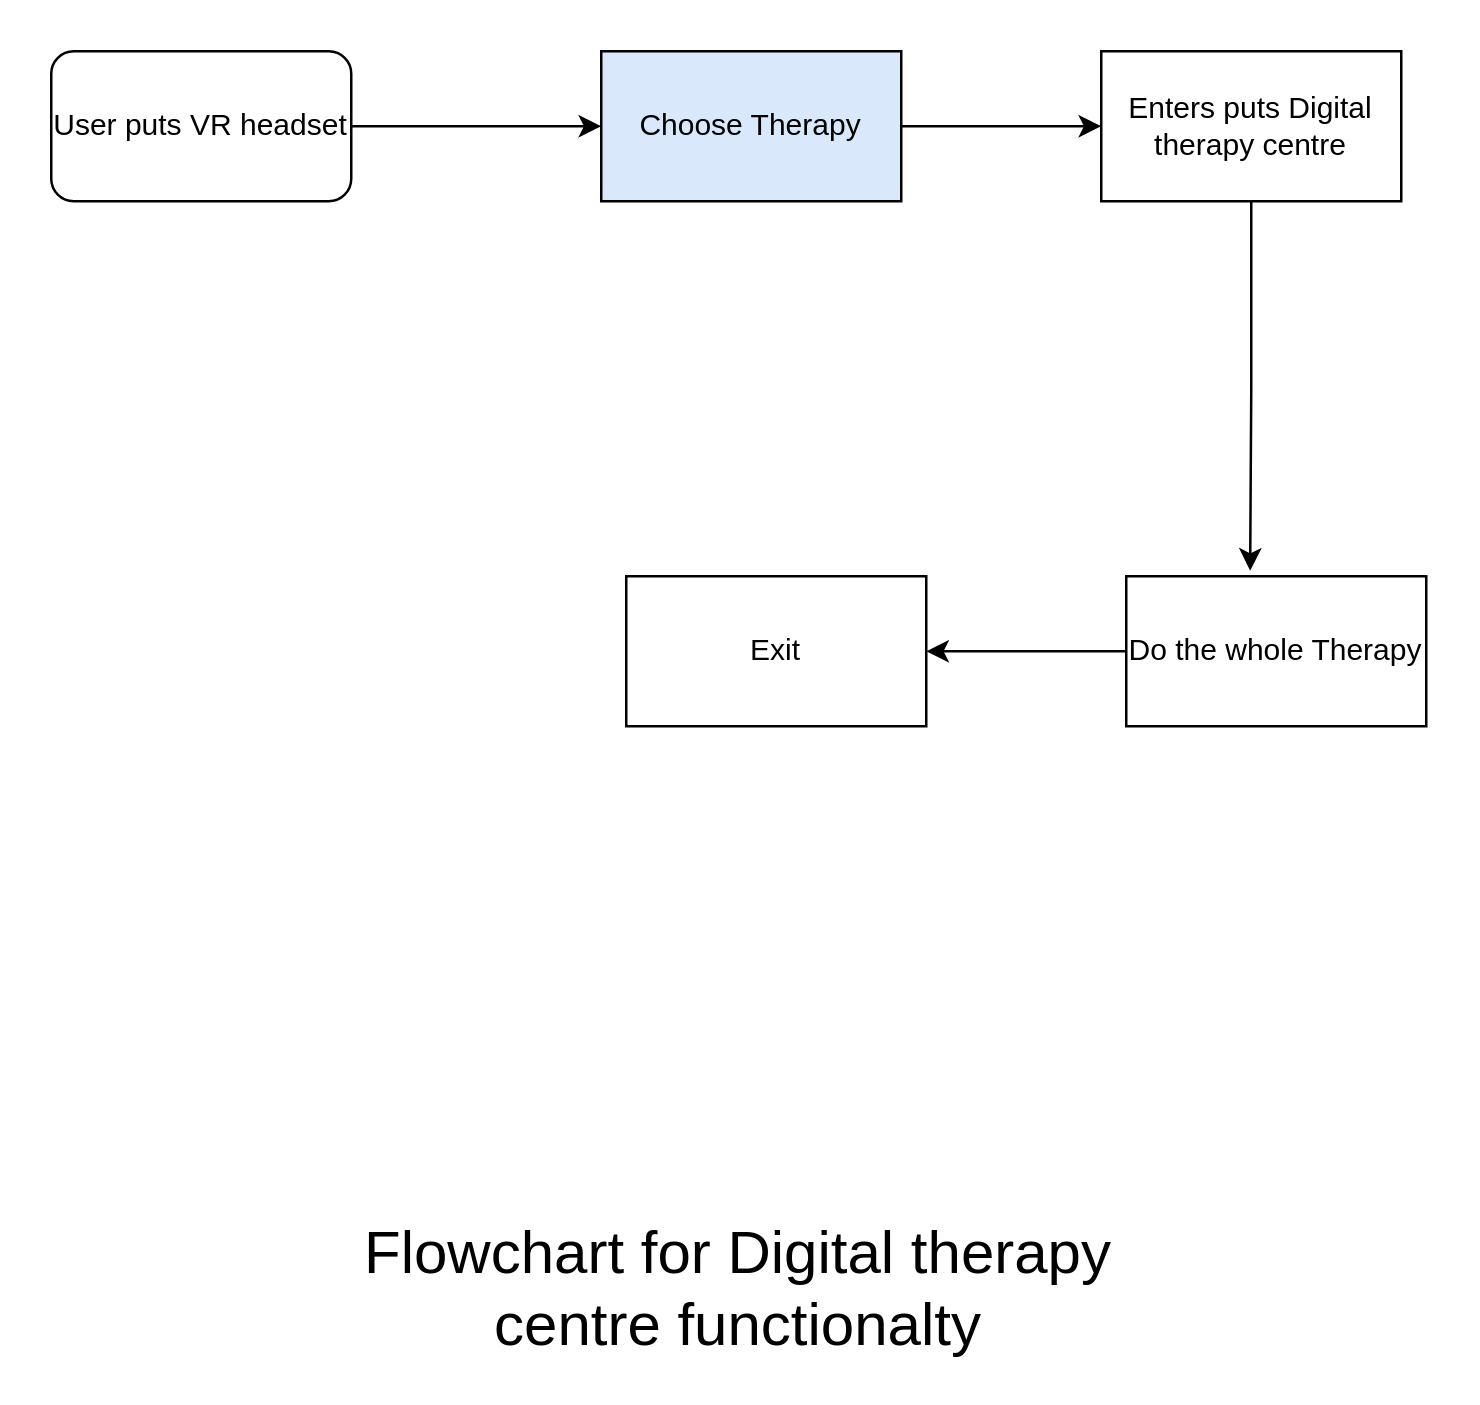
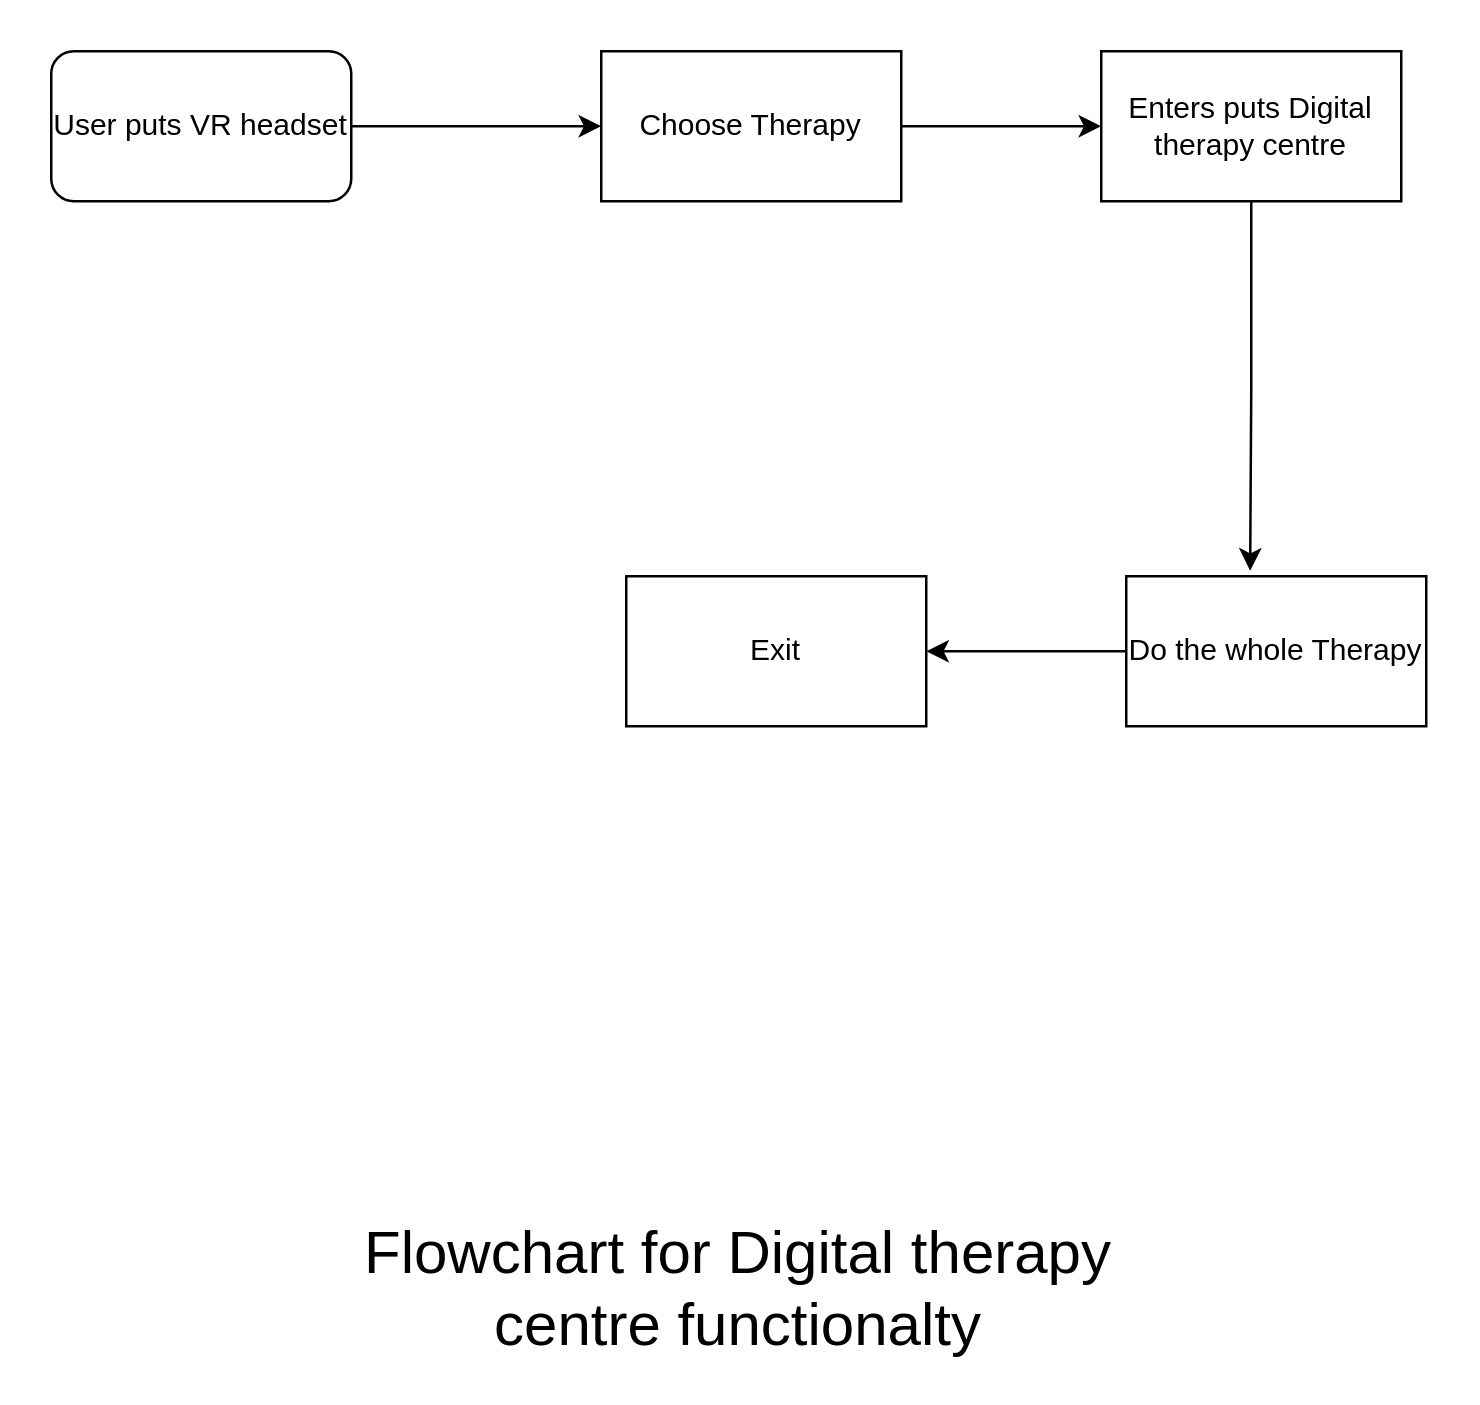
(751, 126) -> (751, 126)
